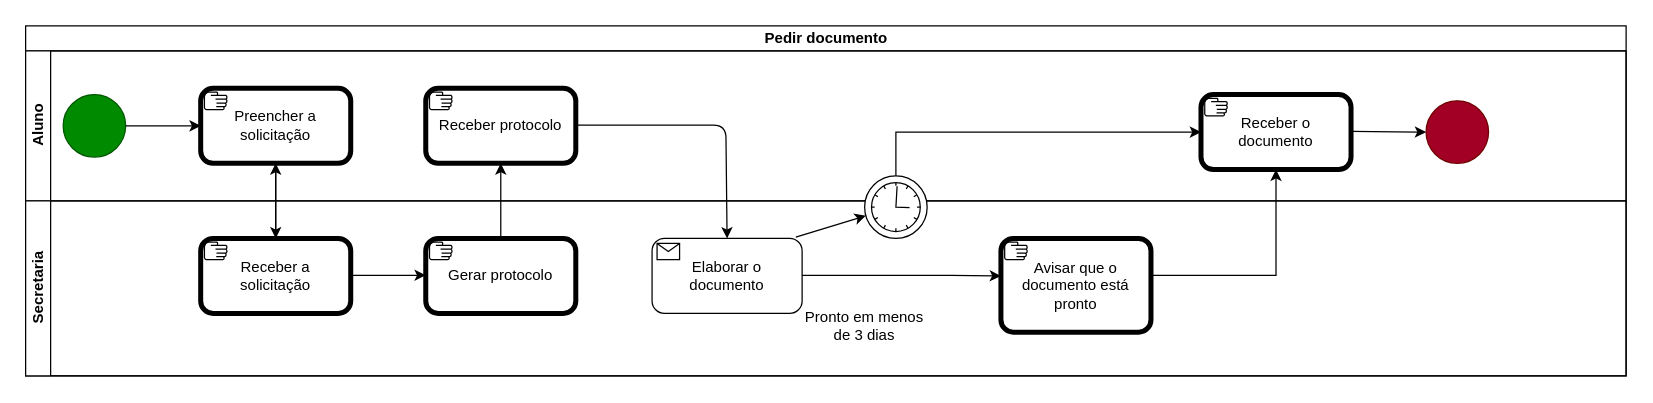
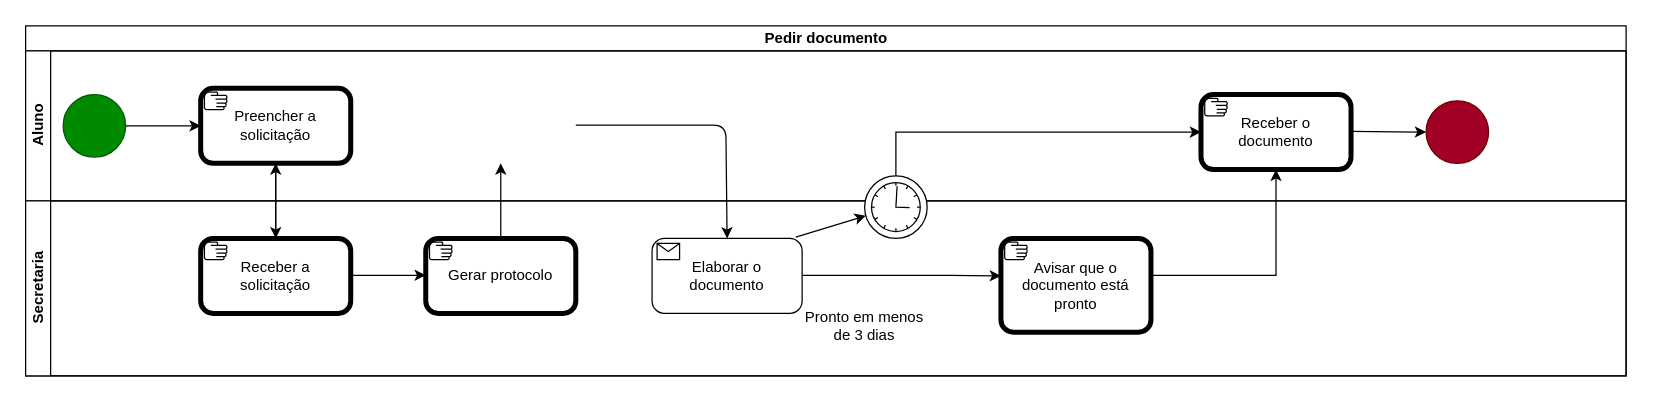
(501, 126) -> none
